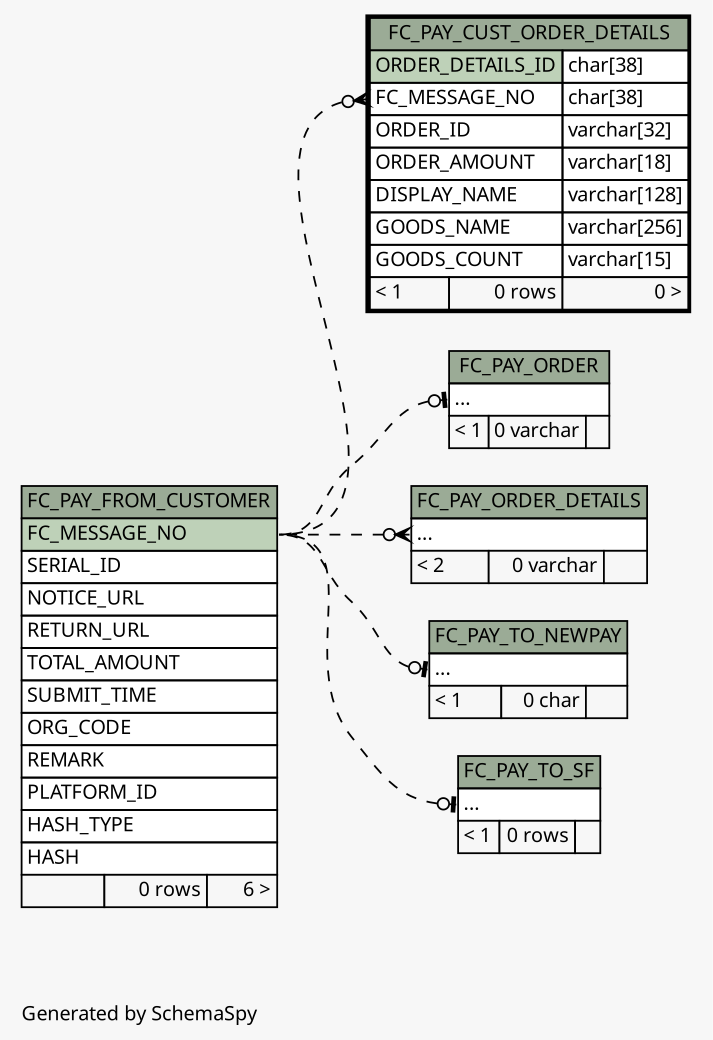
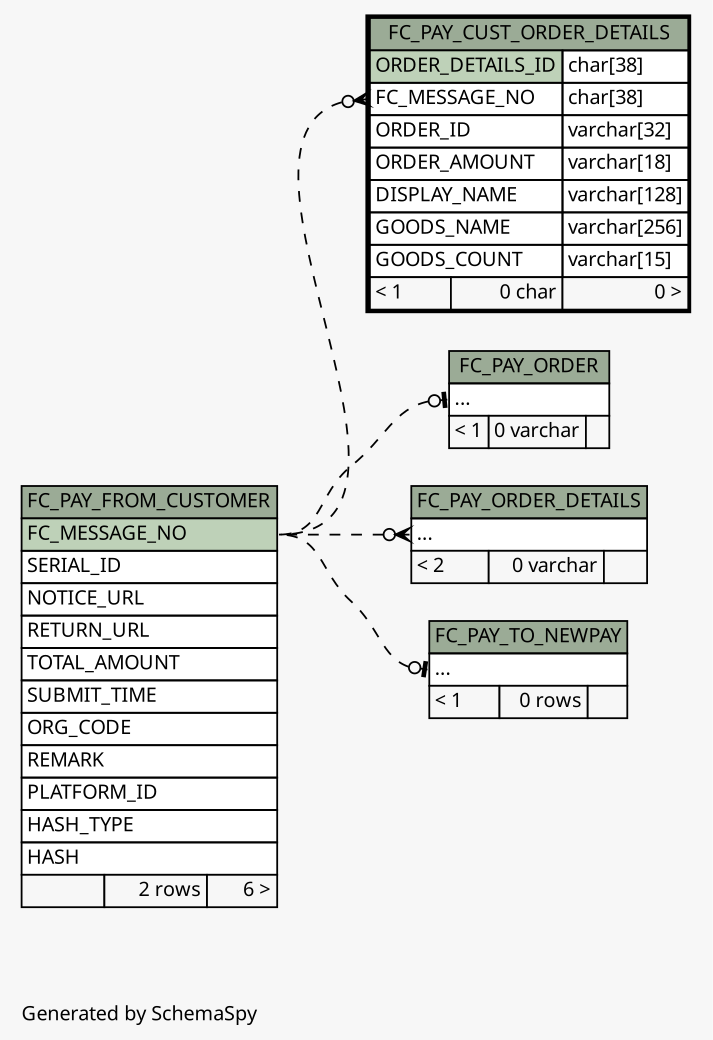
(526, 292) -> (528, 292)
(552, 701) -> (551, 701)
(528, 805) -> none
(170, 890) -> (170, 890)
